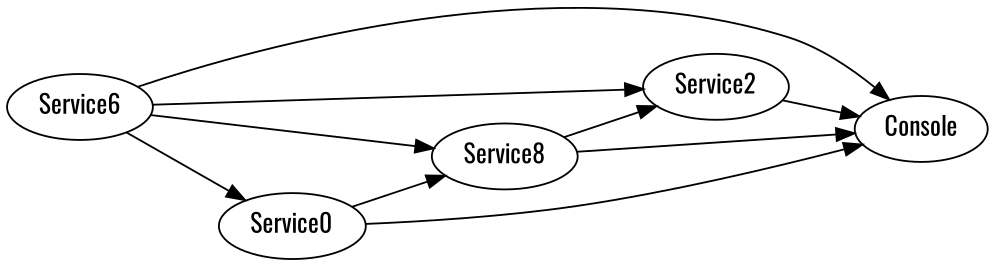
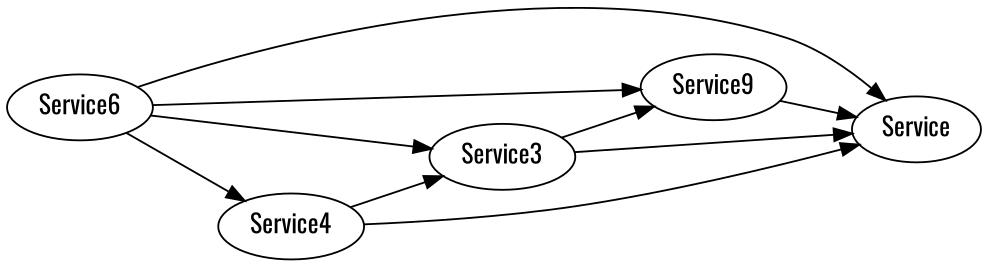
(716, 87) -> (714, 87)
(921, 129) -> (916, 129)
(505, 156) -> (502, 157)
(292, 226) -> (291, 226)
